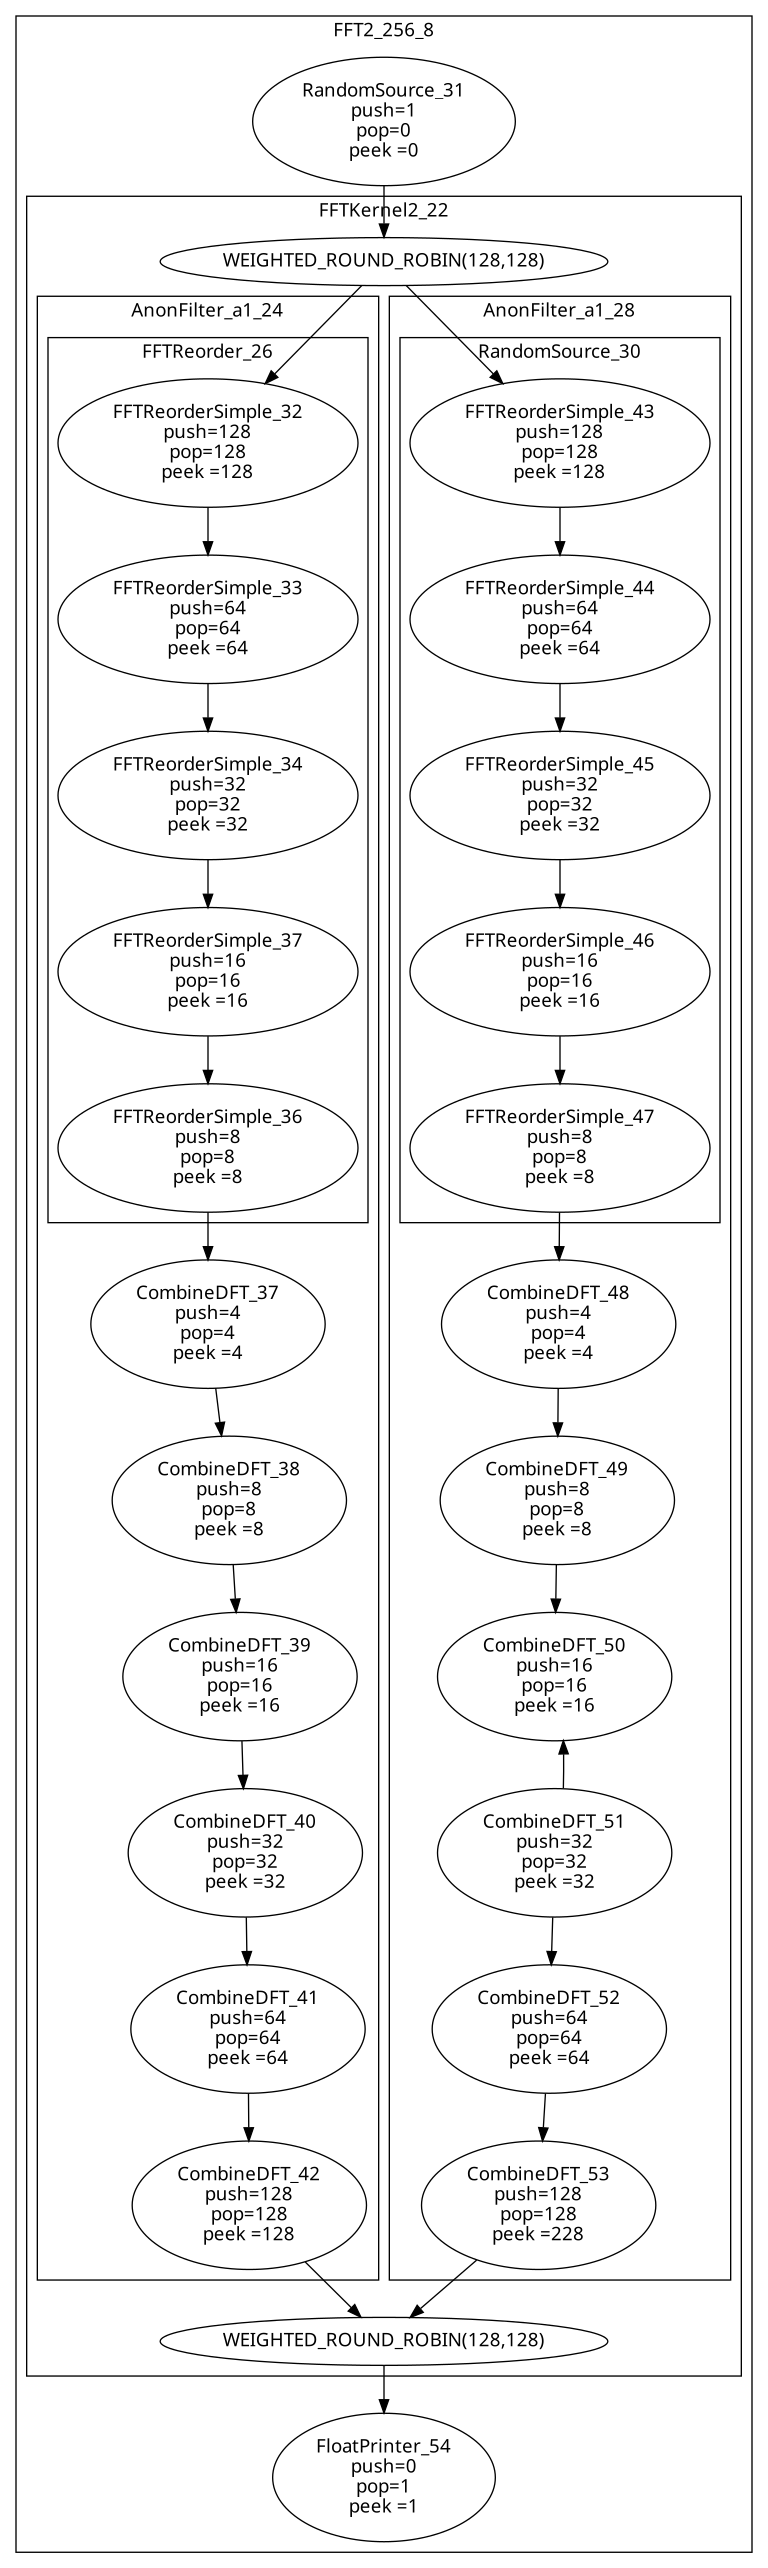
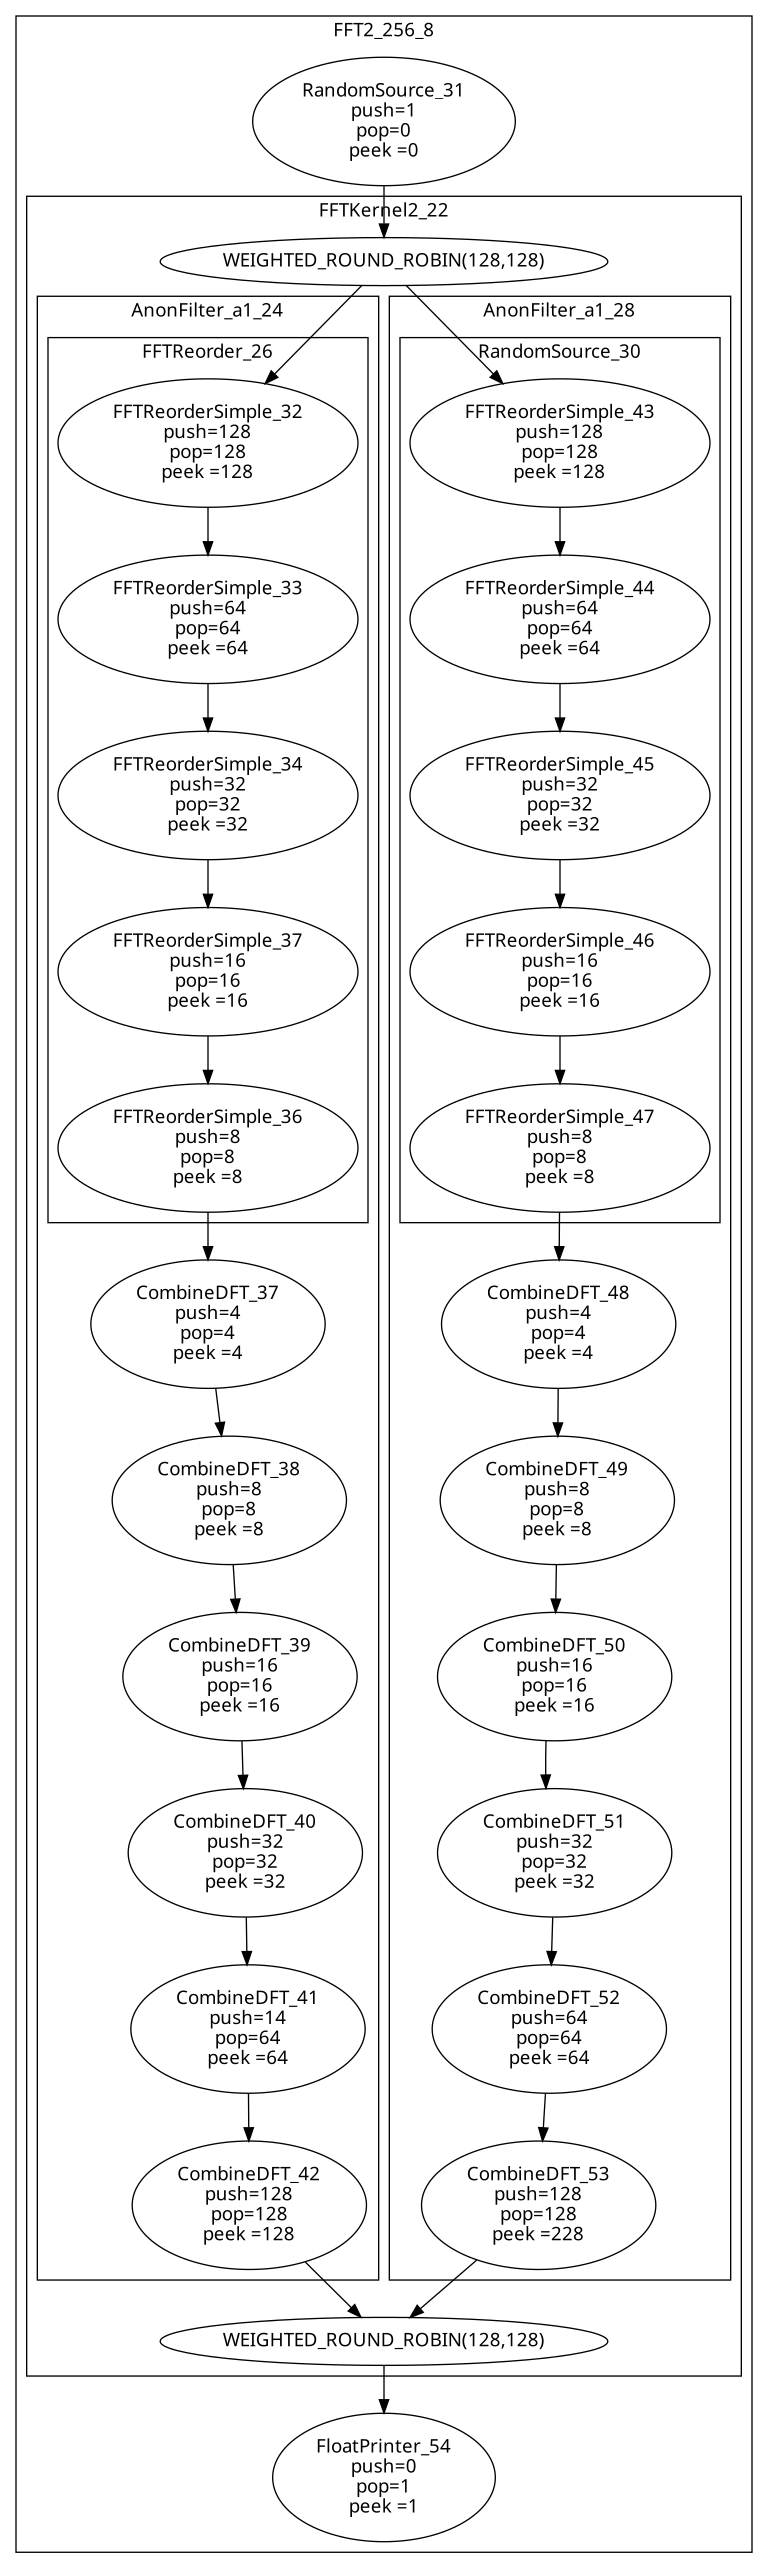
(564, 1771) -> (546, 1758)
(248, 2029) -> (248, 2029)
